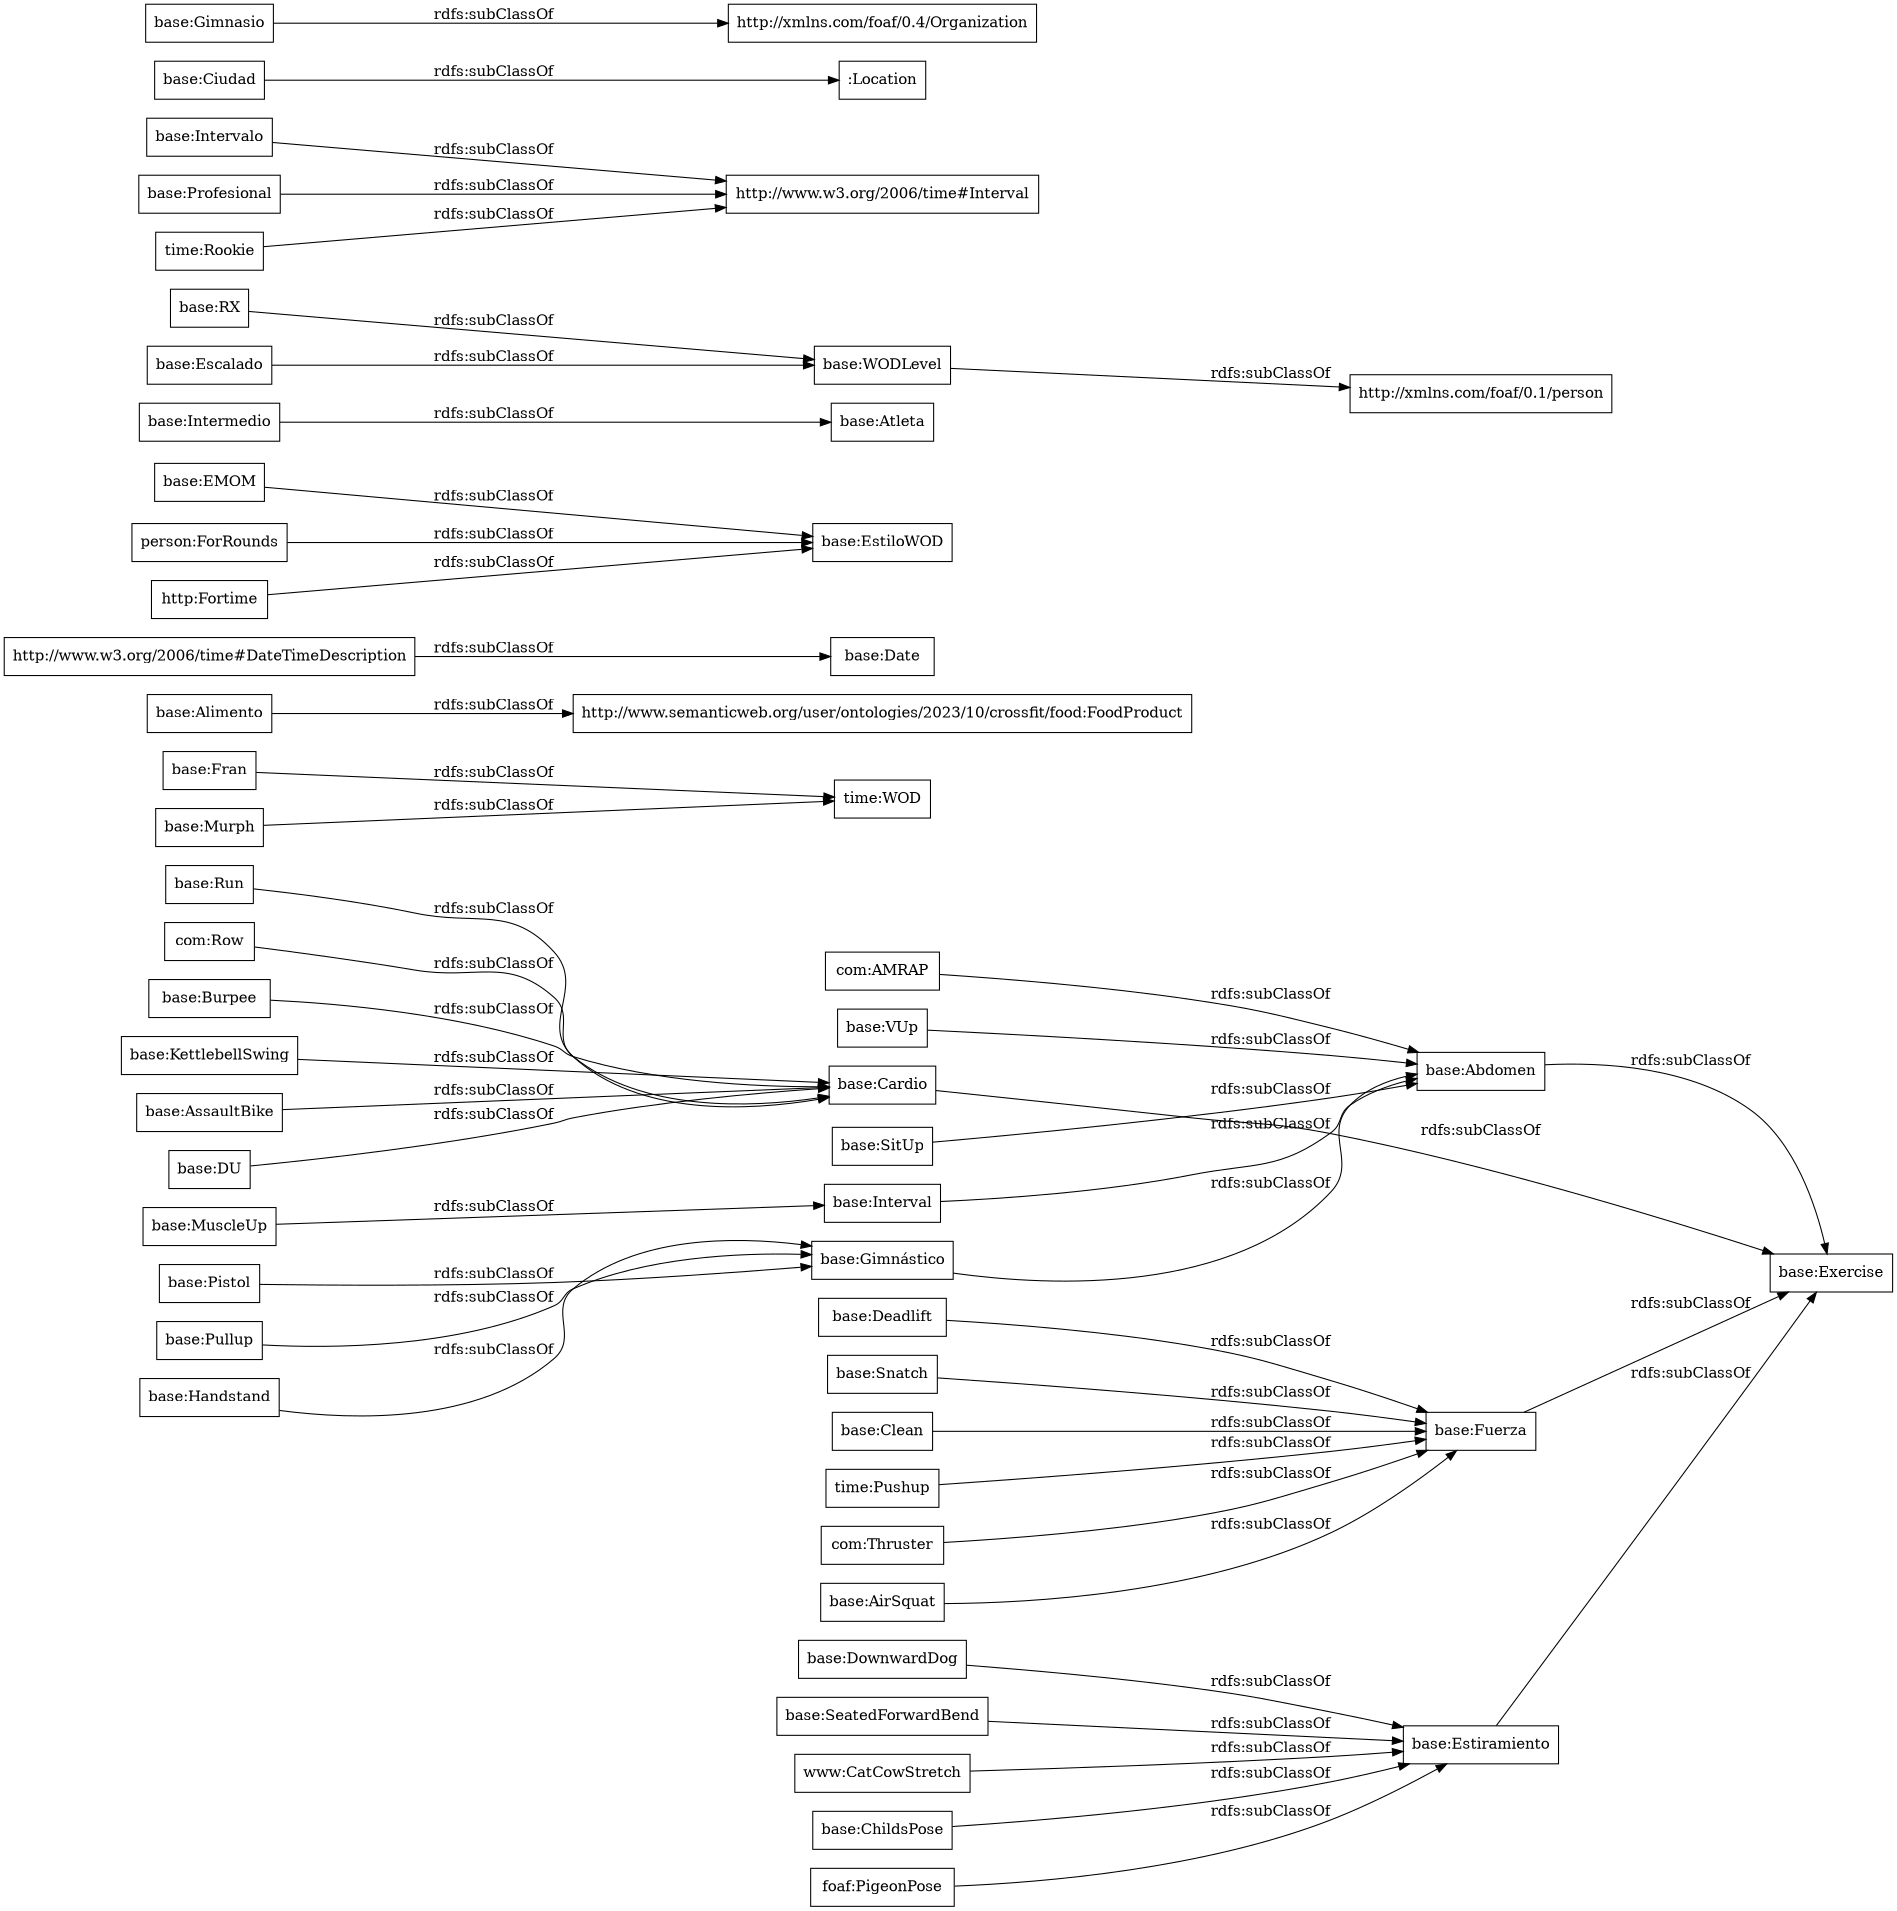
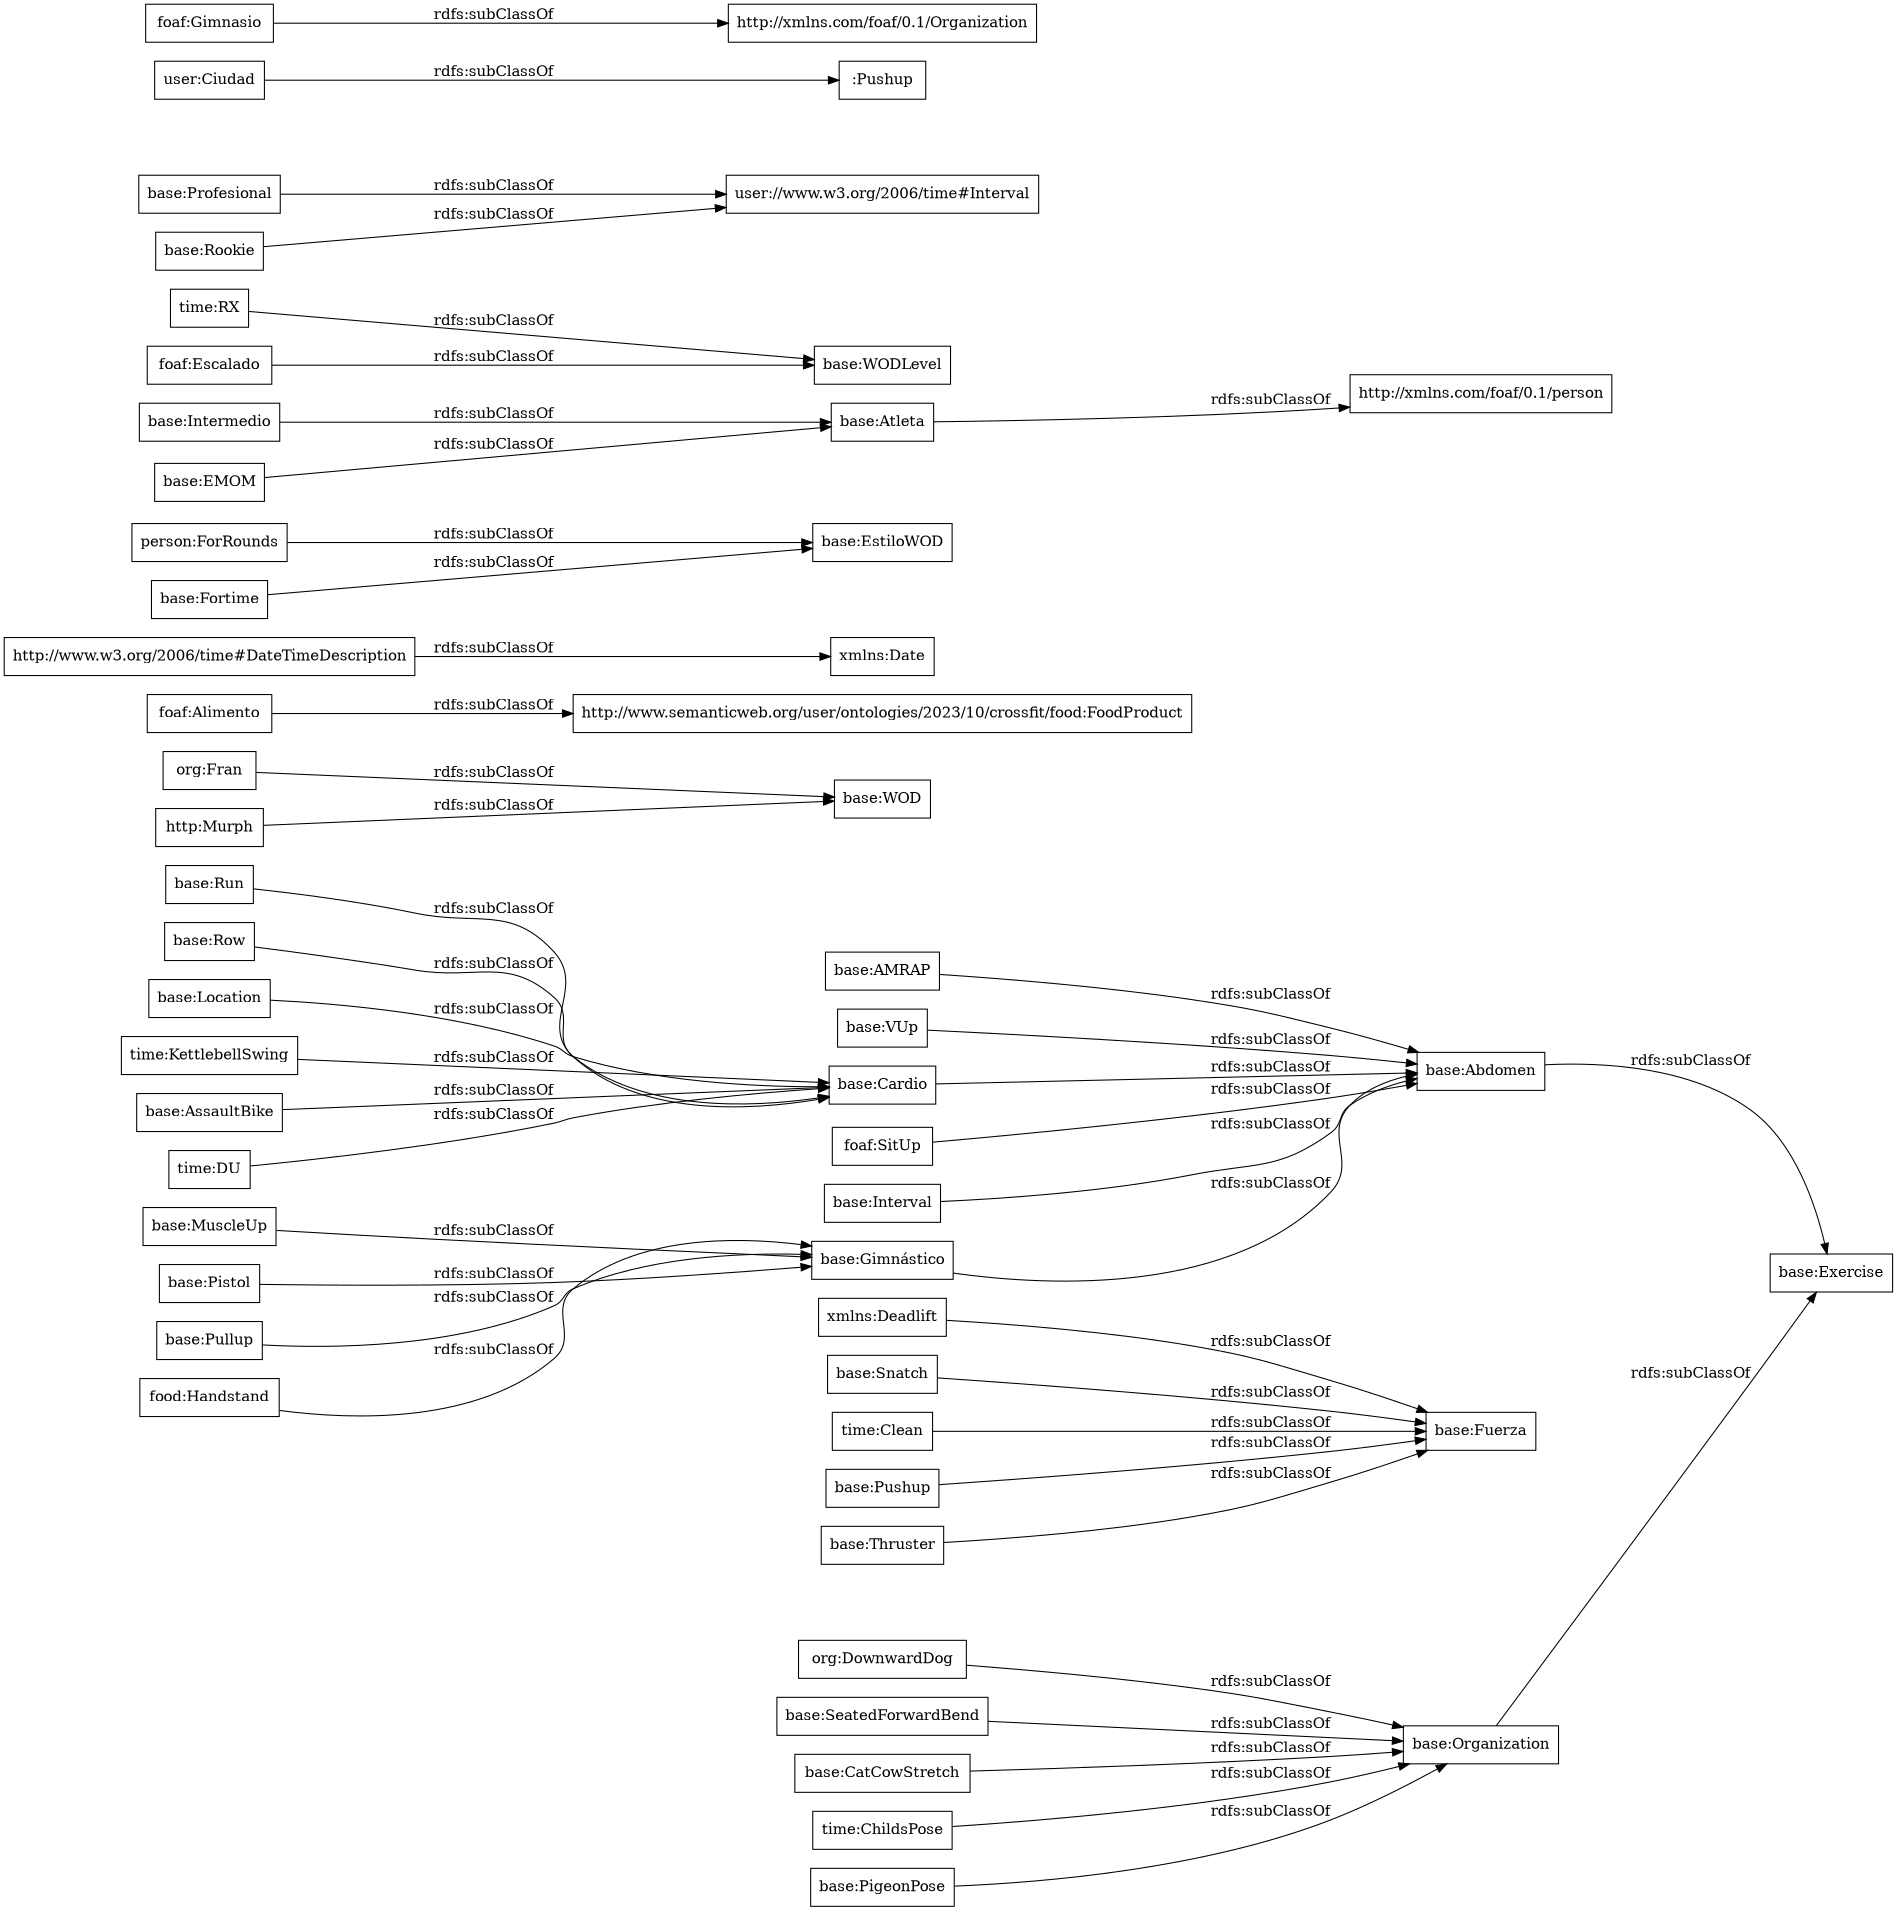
(210, 23) -> (210, 23)
(882, 23) -> (882, 23)
(210, 80) -> (210, 80)
(882, 80) -> (882, 80)
(210, 137) -> none
(882, 194) -> (882, 194)
(210, 251) -> (210, 251)
(210, 308) -> (210, 308)
(210, 365) -> (210, 365)
(1145, 378) -> (1137, 417)
(533, 511) -> (543, 453)
(210, 600) -> (210, 600)
(882, 657) -> (882, 657)
(210, 714) -> (210, 714)
(210, 771) -> (210, 771)
(882, 799) -> (882, 799)
(210, 828) -> (210, 828)
(210, 942) -> (210, 942)
(882, 971) -> (882, 971)
(210, 999) -> (210, 999)
(210, 1056) -> (210, 1056)
(1356, 1139) -> (1171, 1078)
(882, 1146) -> (882, 1146)
(210, 1170) -> (210, 1170)
(545, 1215) -> (539, 1245)
(882, 1317) -> (882, 1317)
(1651, 1354) -> none
(210, 1398) -> (210, 1398)
(882, 1431) -> (882, 1431)
(882, 1488) -> (882, 1488)
(882, 1545) -> (882, 1545)
(882, 1602) -> none
(882, 1659) -> (882, 1659)
(1481, 1745) -> (1481, 1745)
(882, 1773) -> (882, 1773)
(882, 1830) -> (882, 1830)
(882, 1887) -> (882, 1887)
